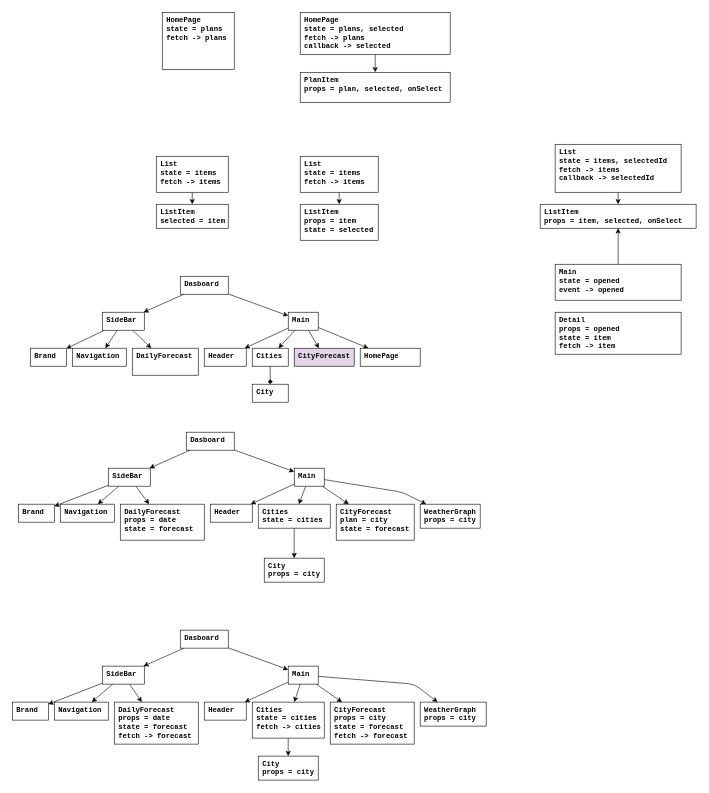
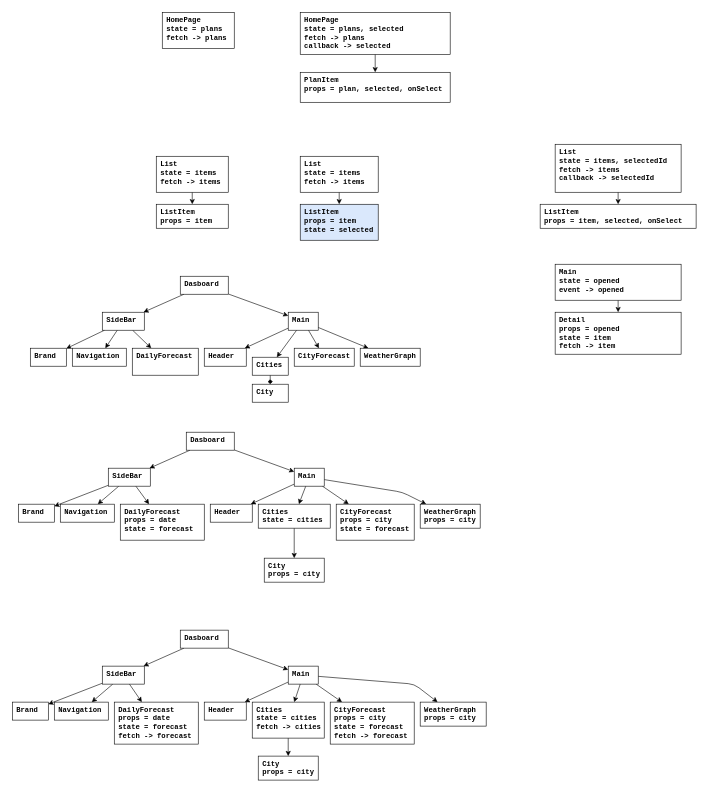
(198, 41) -> (198, 30)
(187, 217) -> (182, 217)
(339, 222) -> (339, 222)
(618, 233) -> (618, 306)
(270, 357) -> (270, 366)
(324, 357) -> (324, 357)
(381, 357) -> (389, 357)
(371, 521) -> (371, 521)
